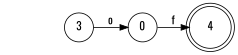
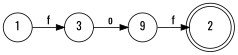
none -> (18, 27)
(143, 27) -> (143, 27)
(210, 27) -> (210, 27)
